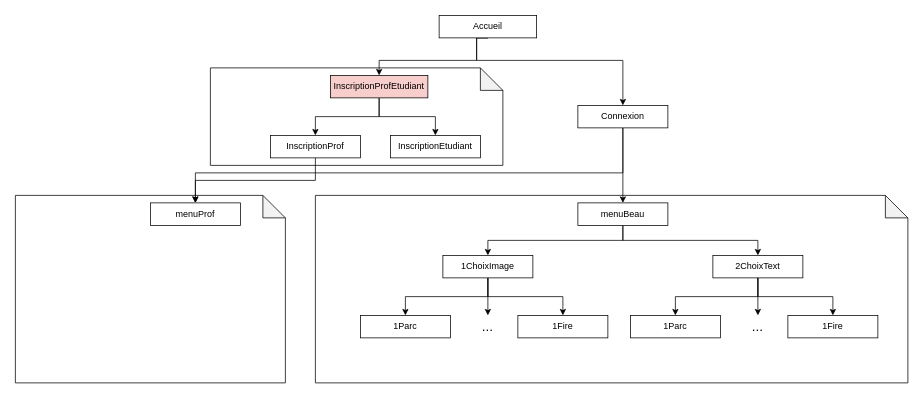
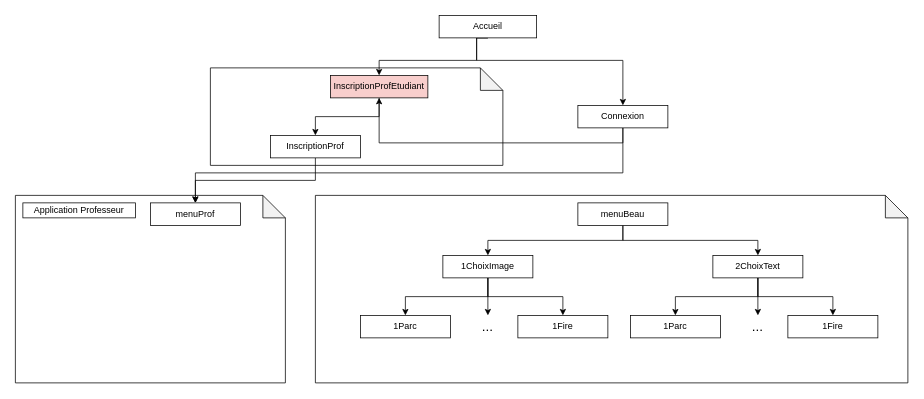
(414, 117) -> none
(435, 147) -> none
(623, 197) -> (487, 143)
none -> (79, 210)
